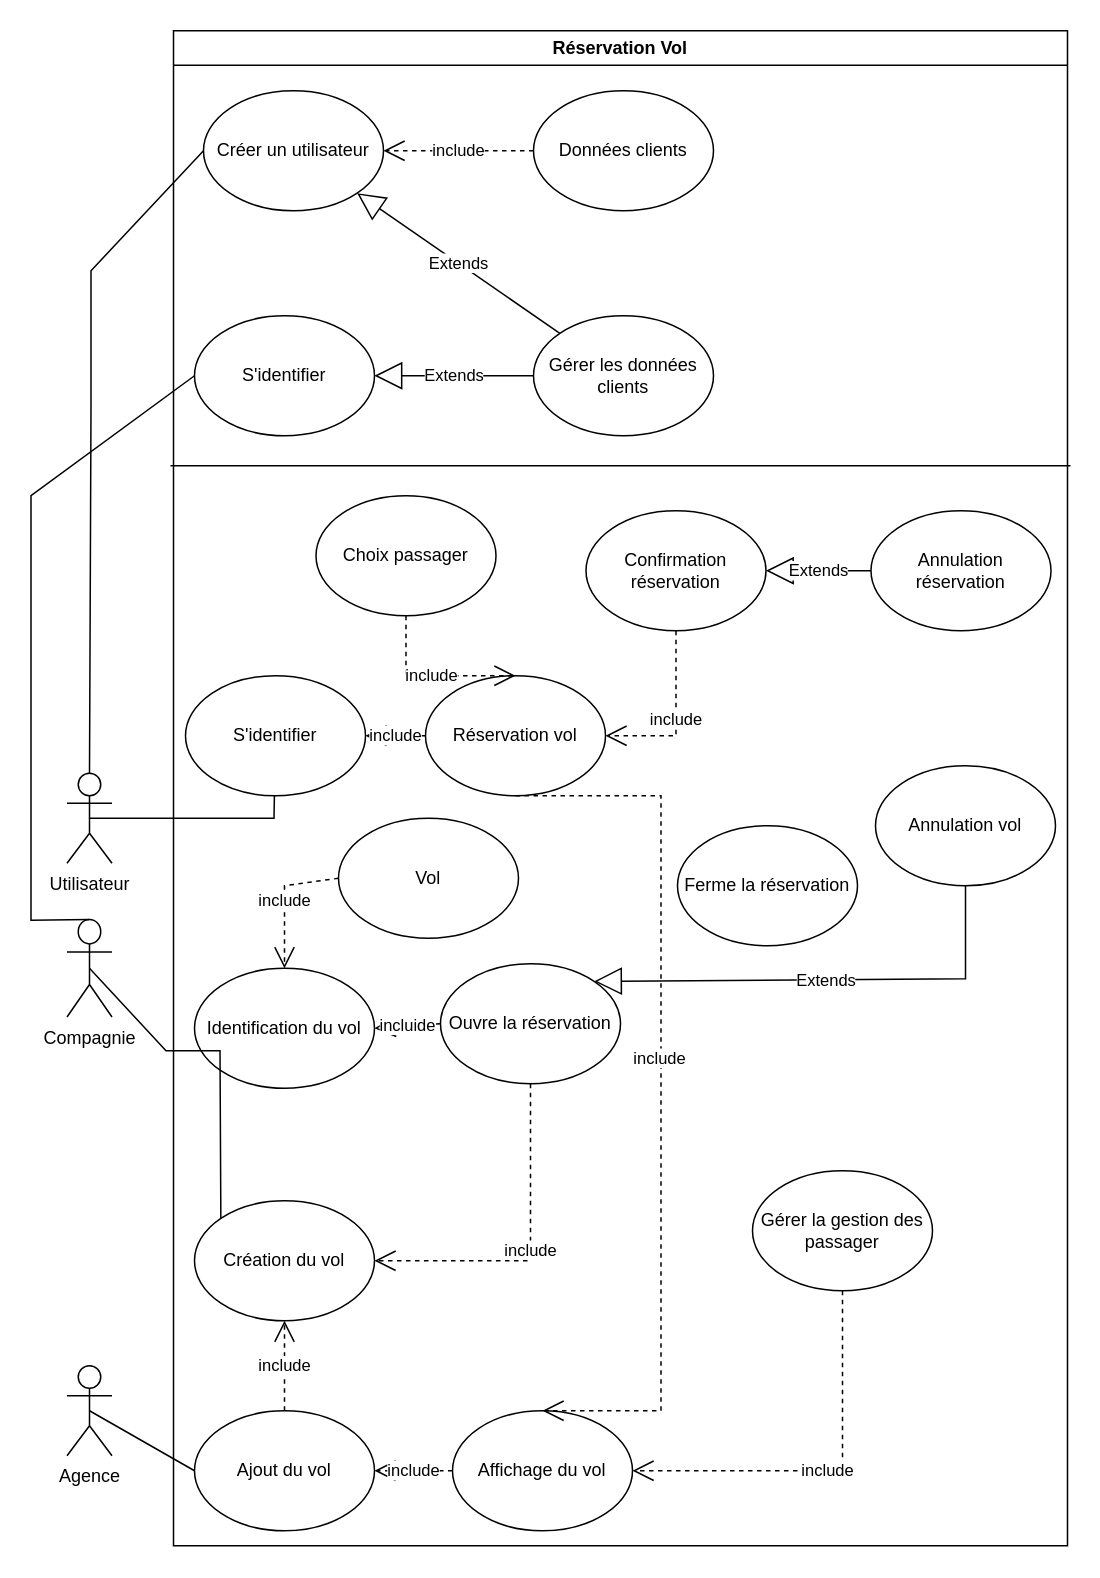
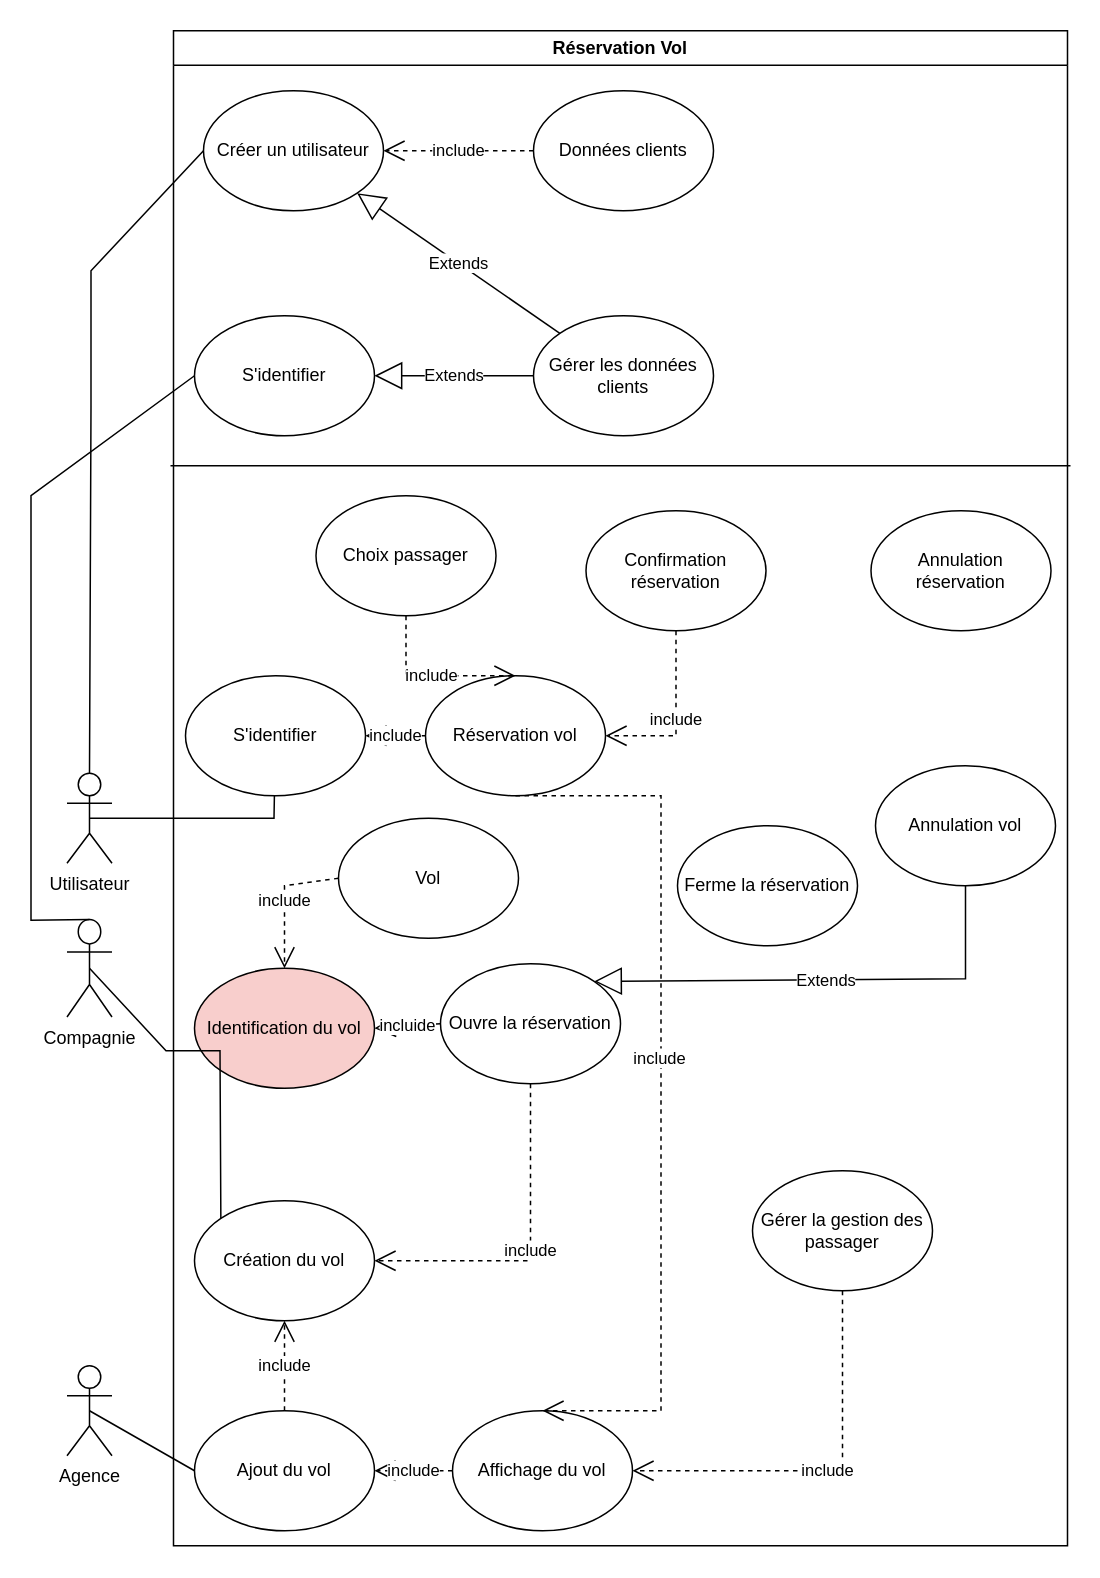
(832, 571) -> none
(284, 1028) -> (284, 1028)
